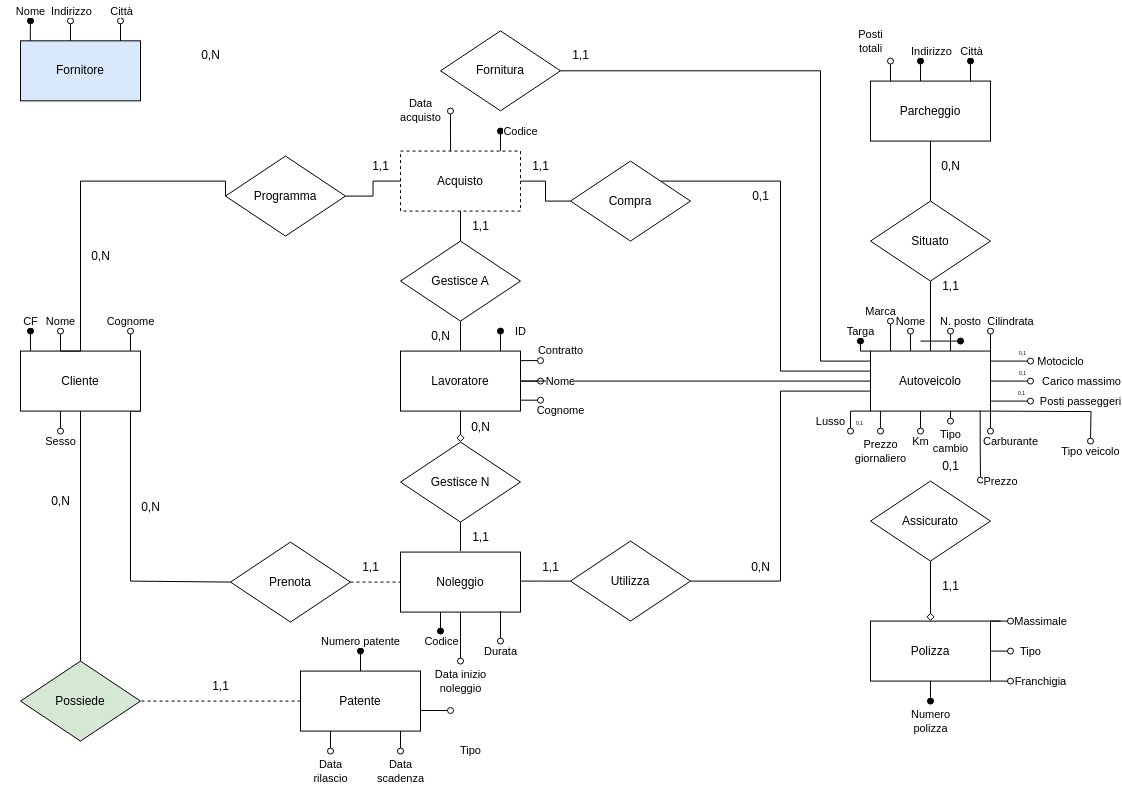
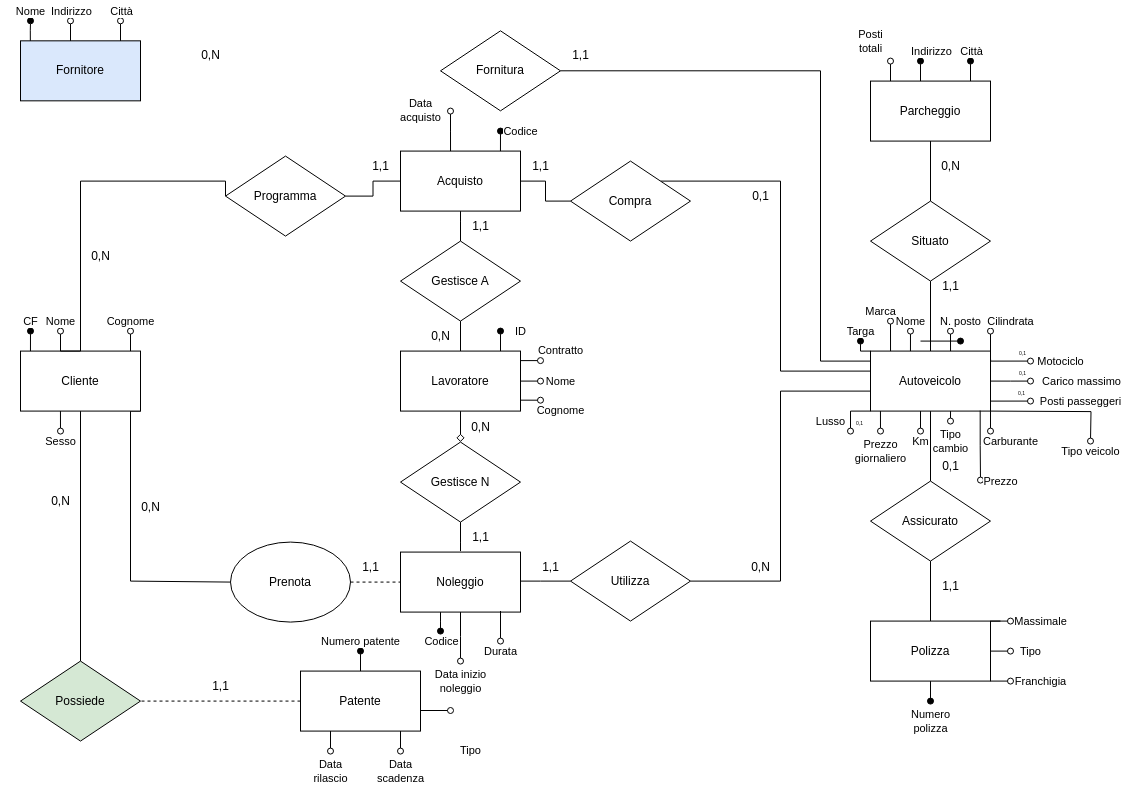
(461, 181) -> (461, 181)
(722, 381) -> (931, 446)
(291, 582) -> (291, 582)
(931, 612) -> (931, 616)
